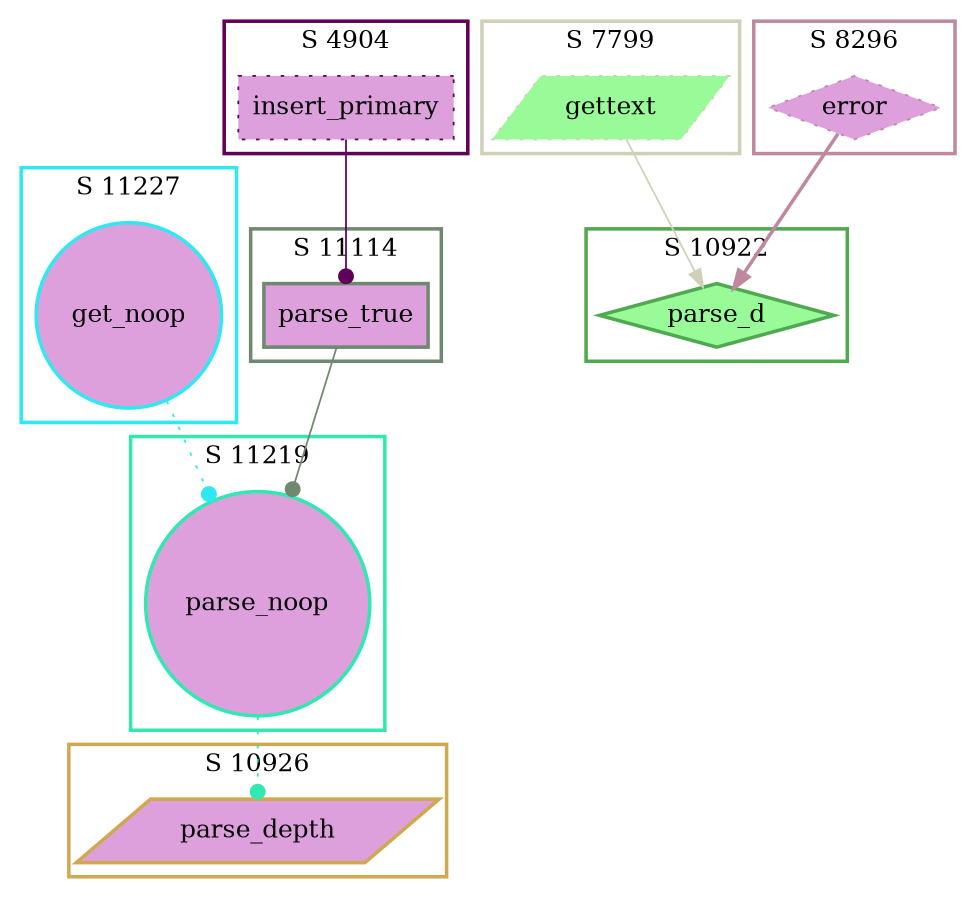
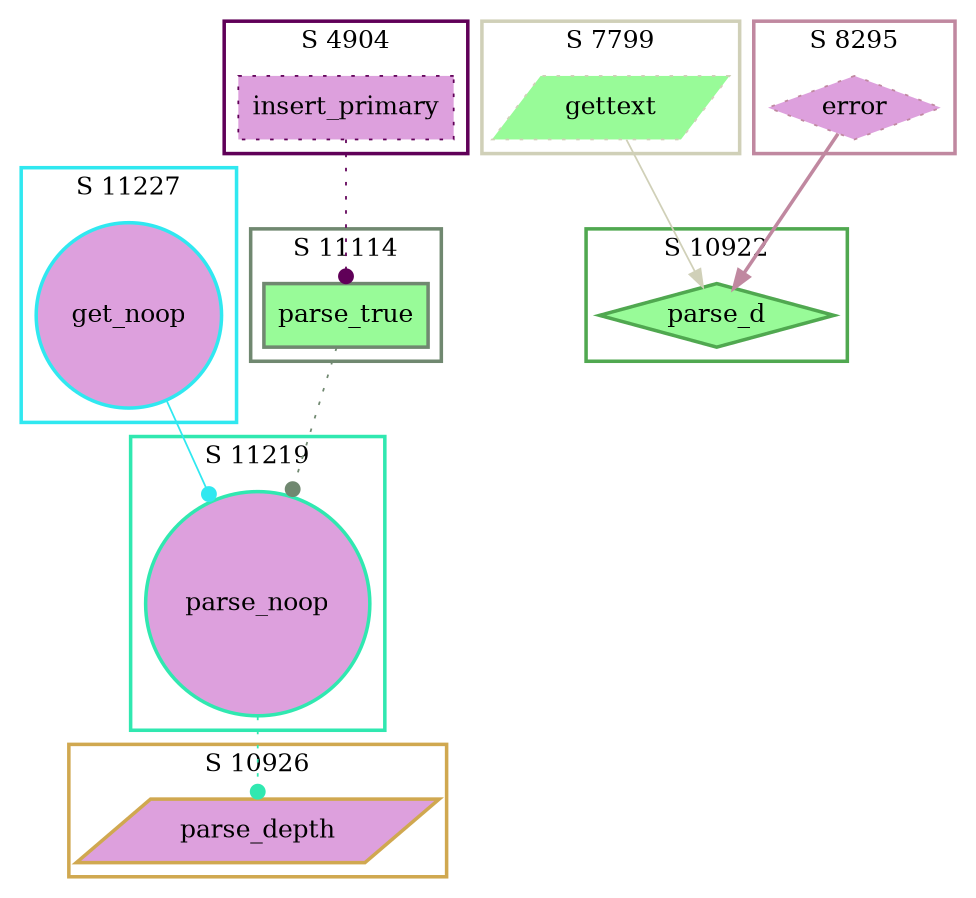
(854, 41) -> (854, 41)
(346, 204) -> (346, 204)
(346, 315) -> (346, 315)
(316, 415) -> (316, 415)
(188, 449) -> (188, 449)
